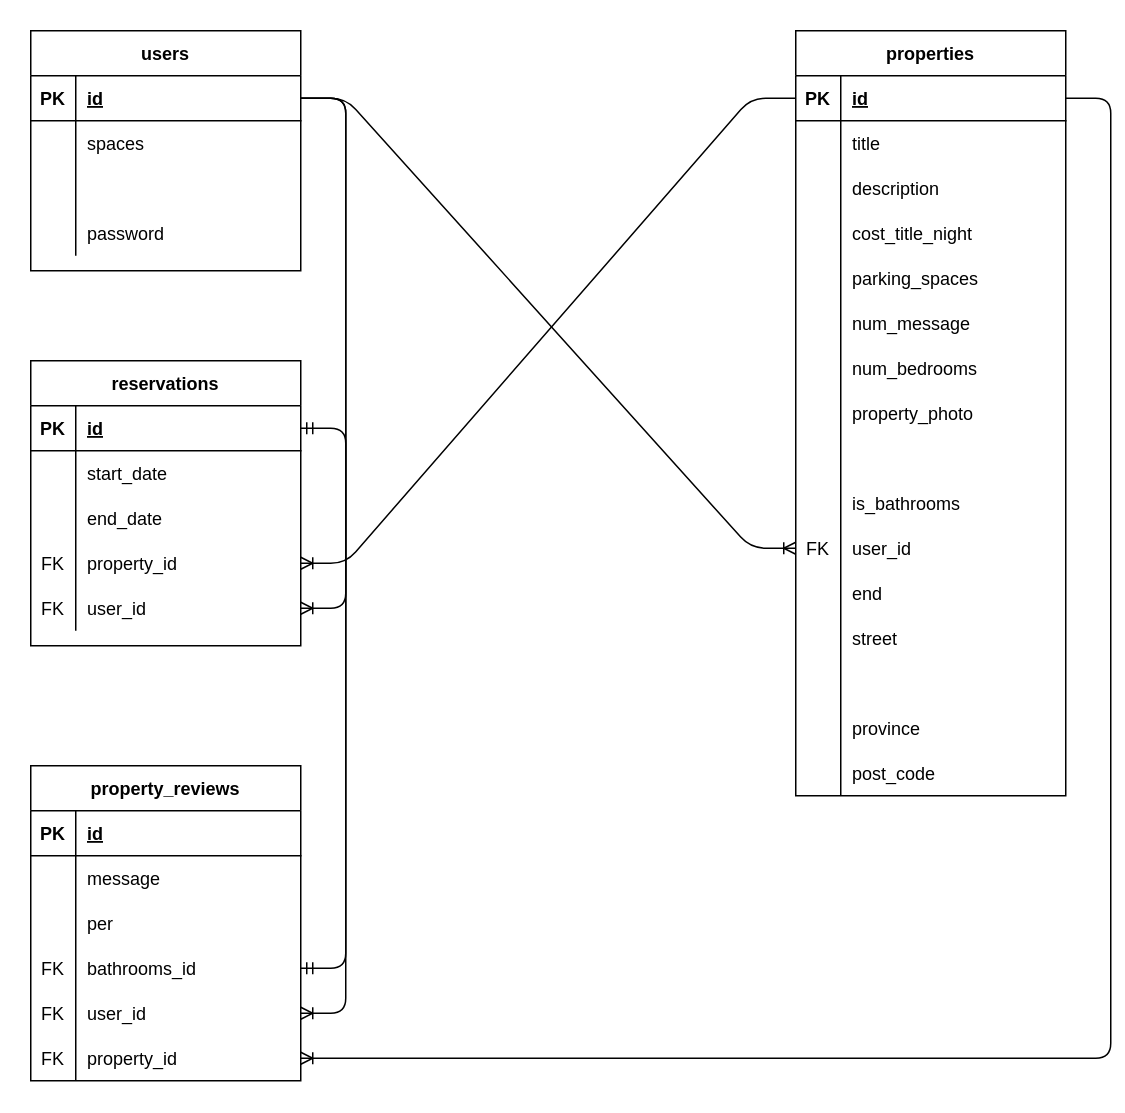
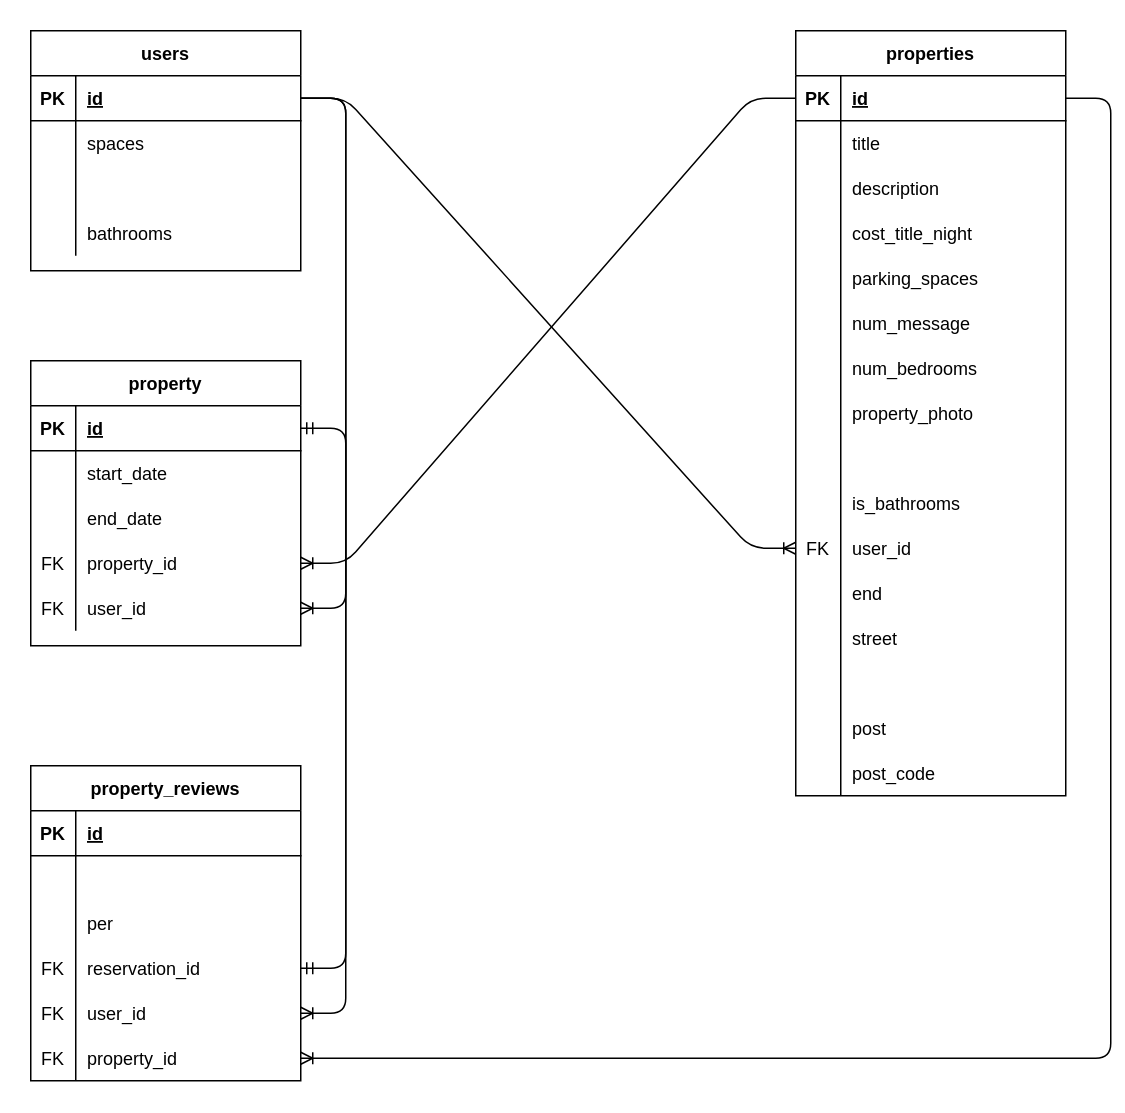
(127, 234) -> (132, 234)
(165, 384) -> (165, 384)
(890, 729) -> (872, 729)
(188, 878) -> none
(145, 969) -> (153, 969)
